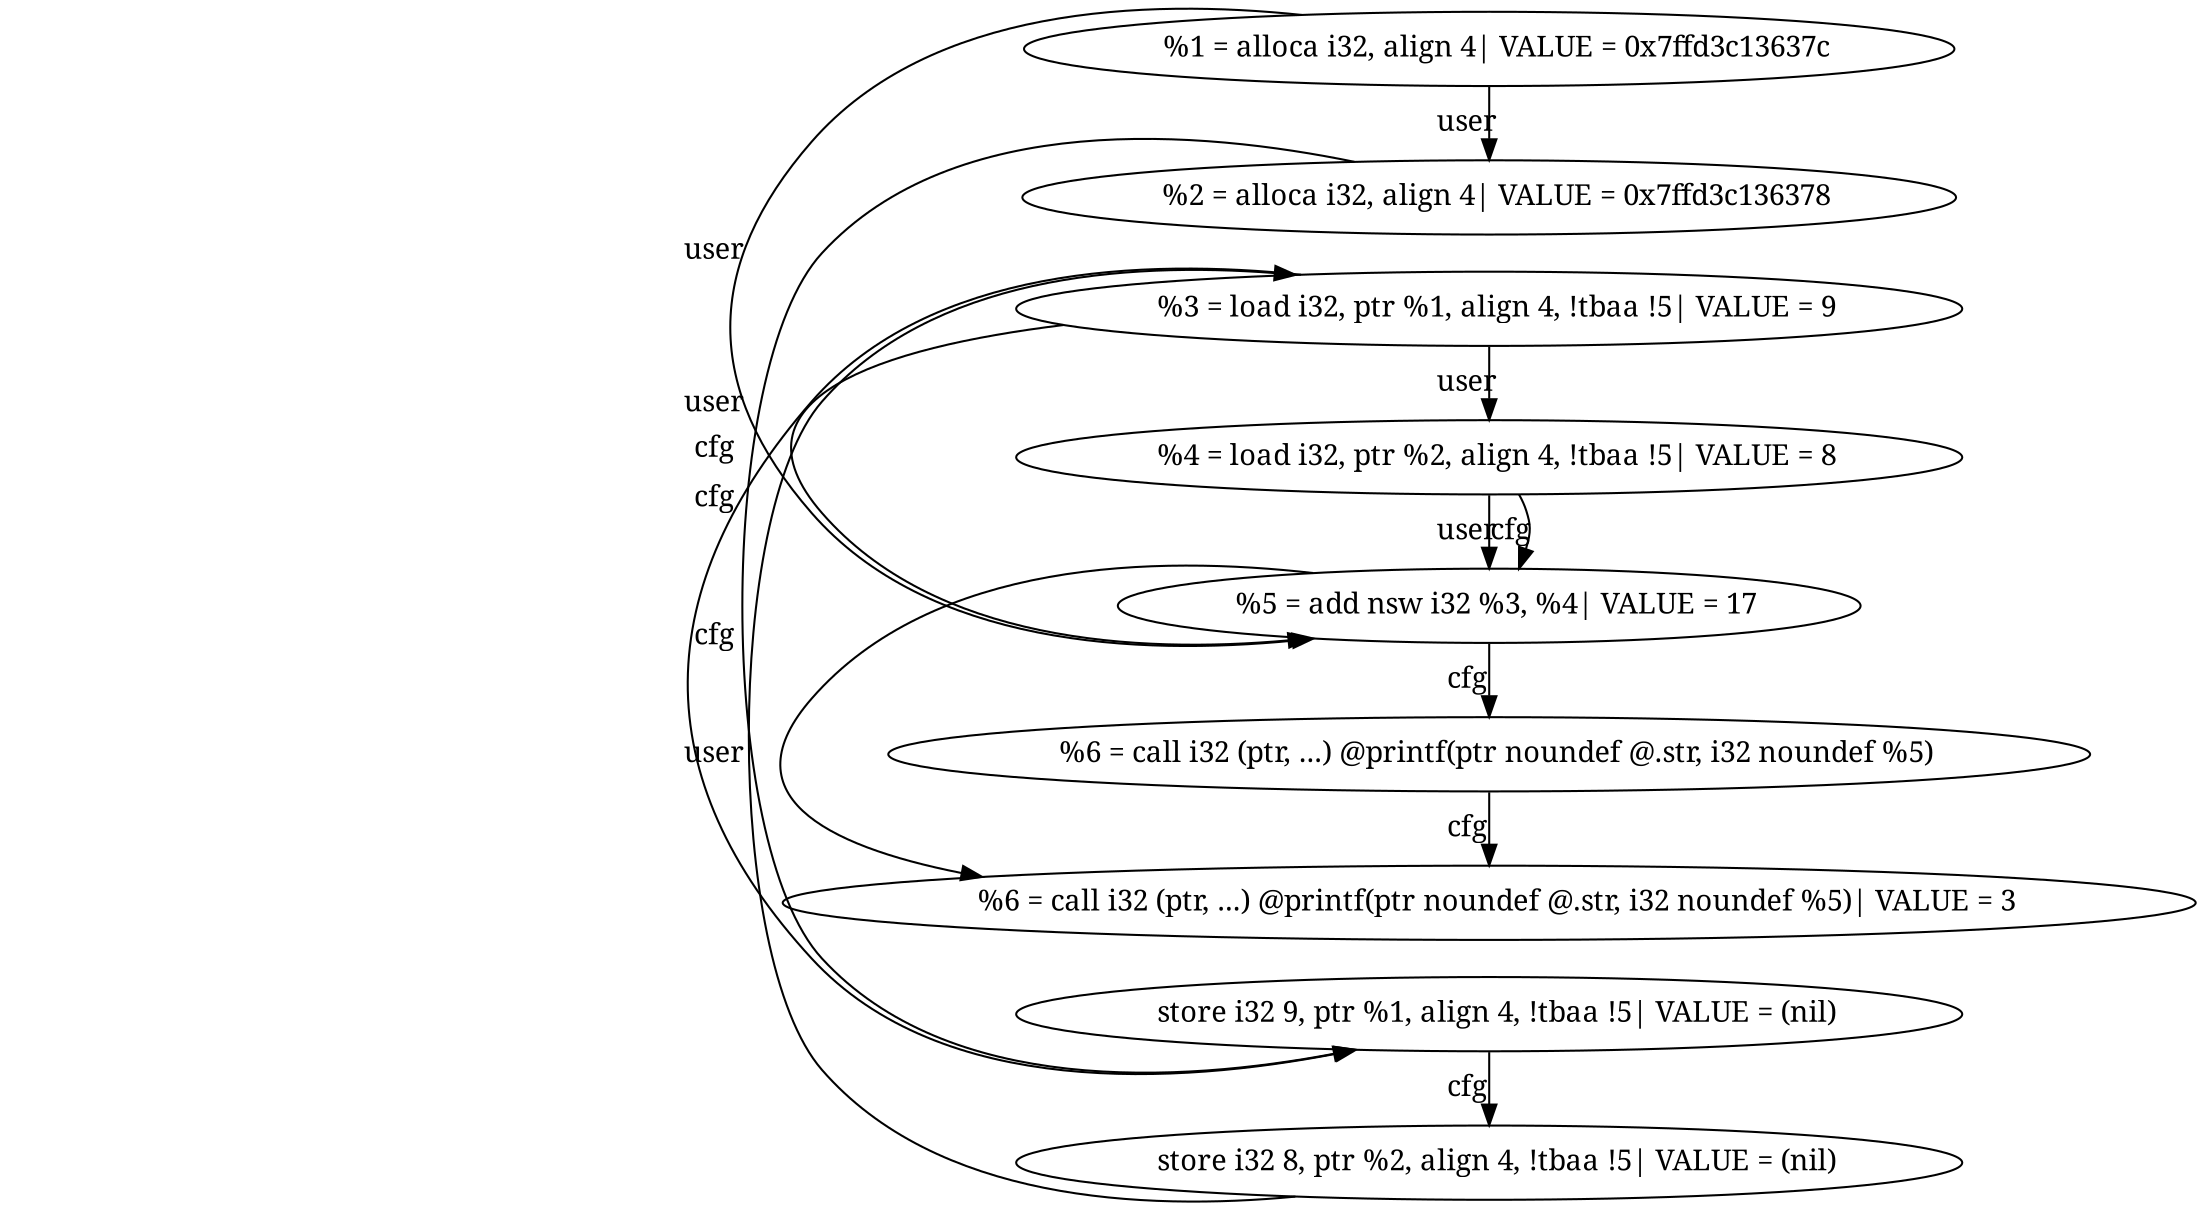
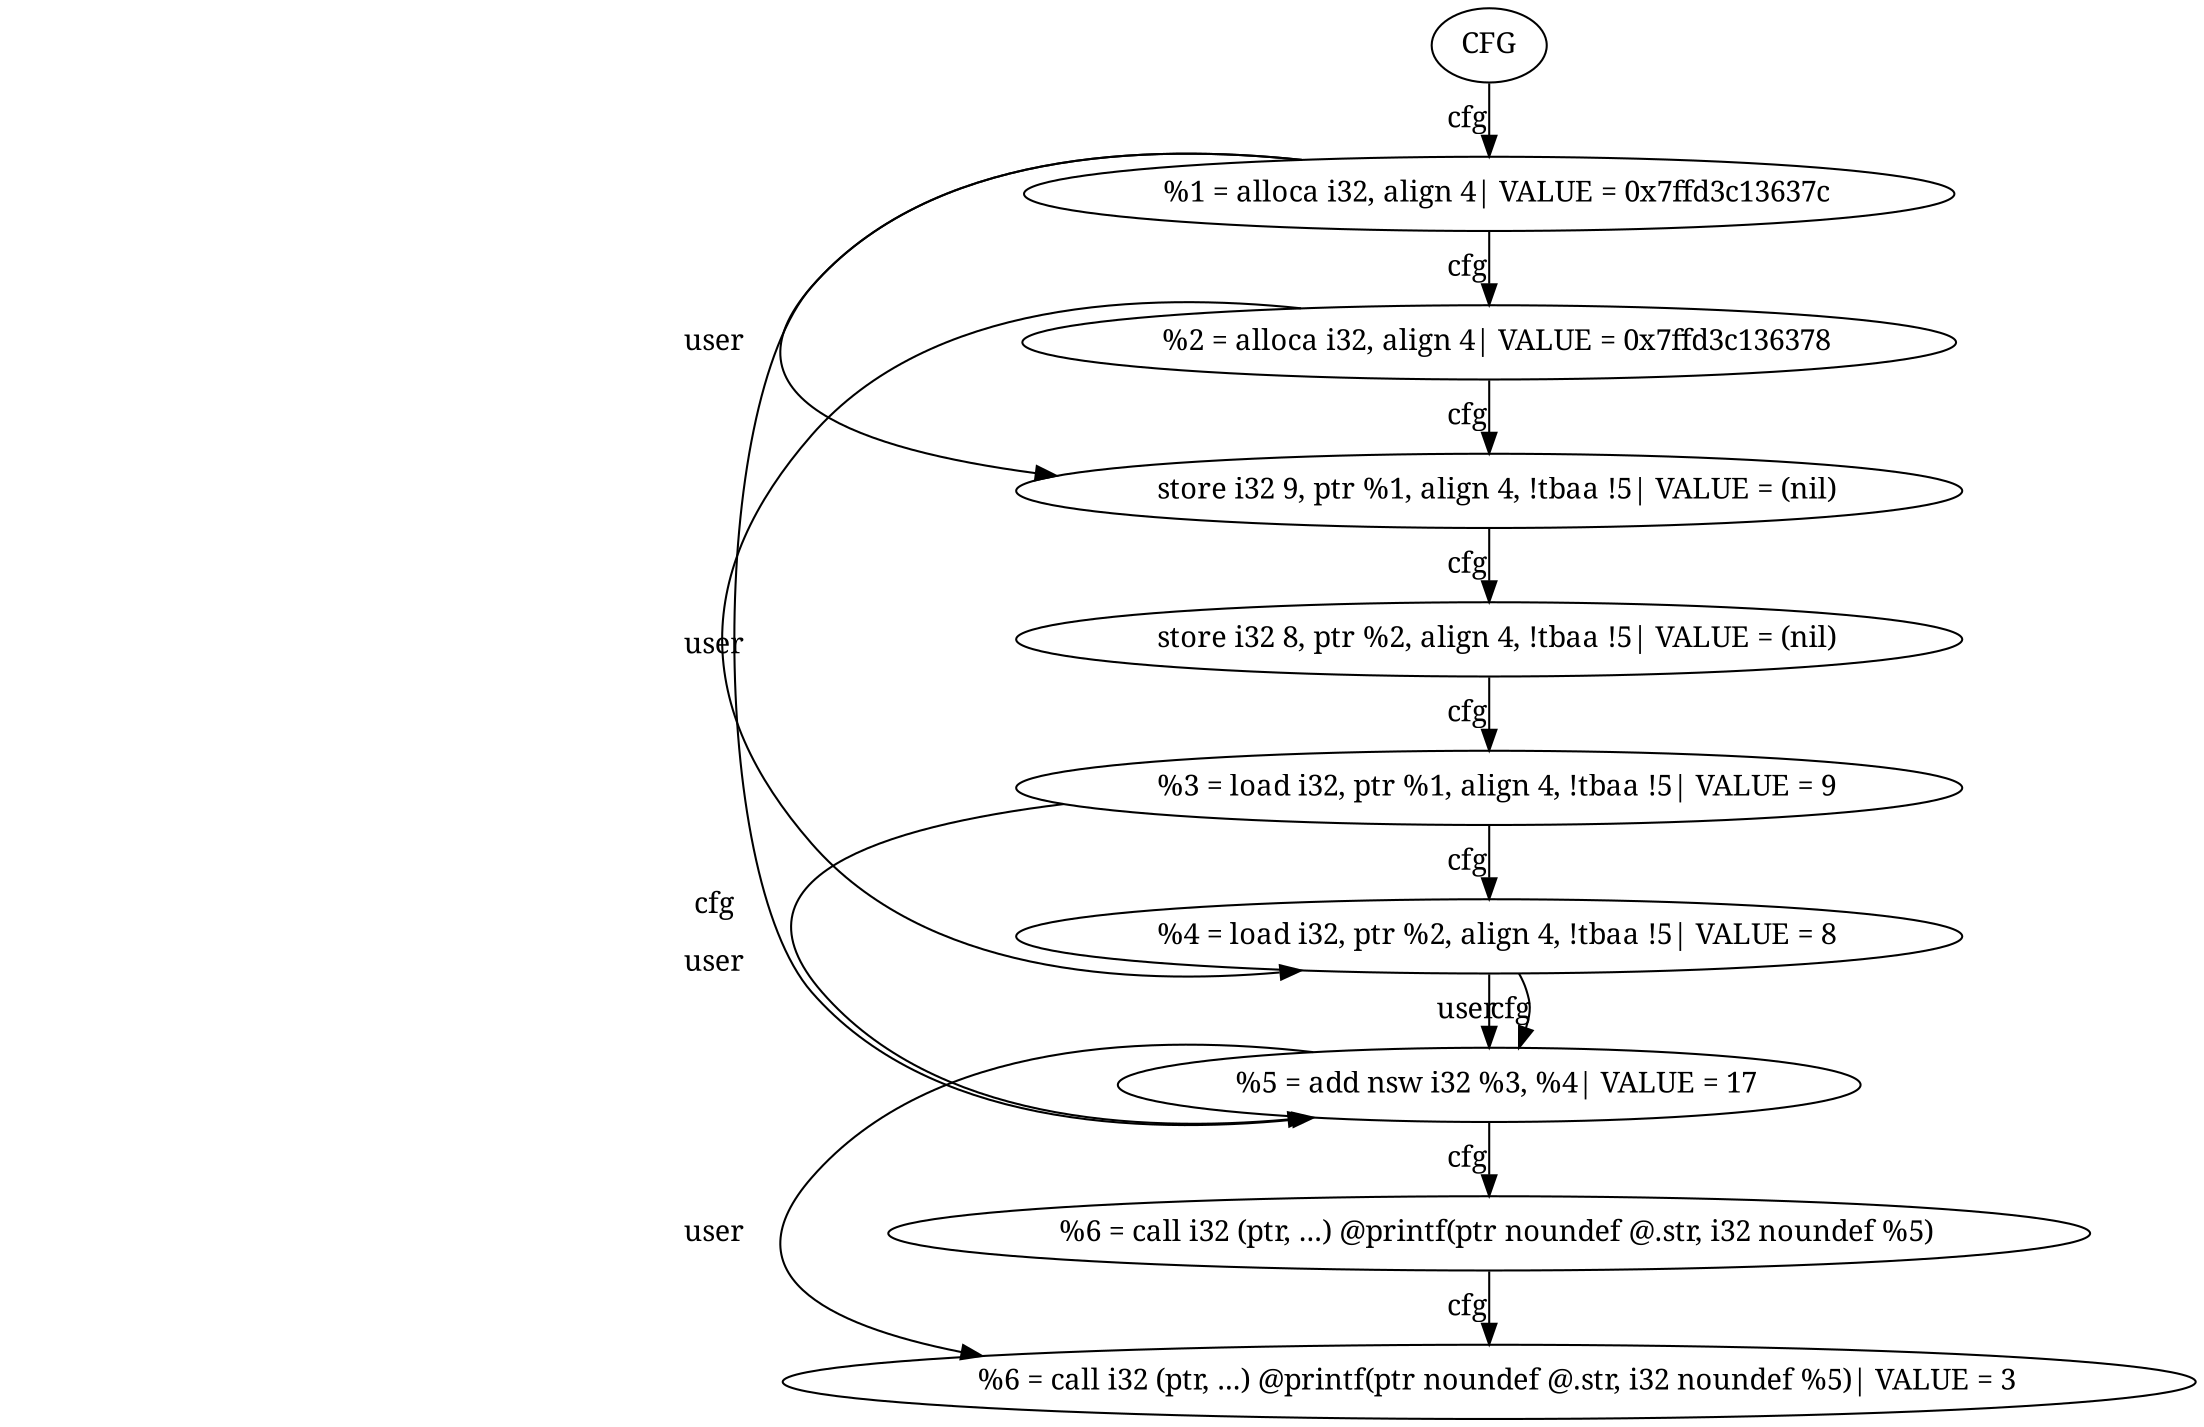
none -> (1489, 45)
(1468, 123) -> (1468, 268)
(1468, 383) -> (1468, 862)
none -> (770, 490)
(689, 696) -> (790, 381)
